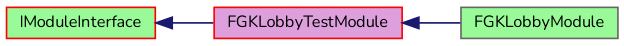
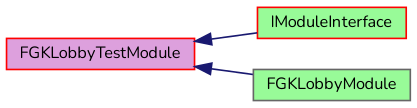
(193, 23) -> (234, 36)
